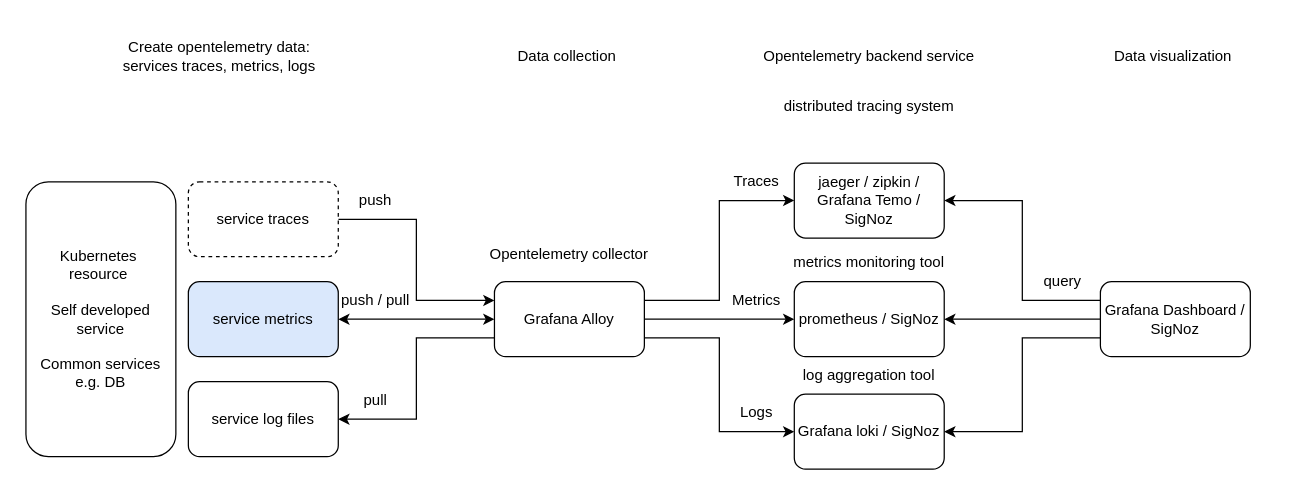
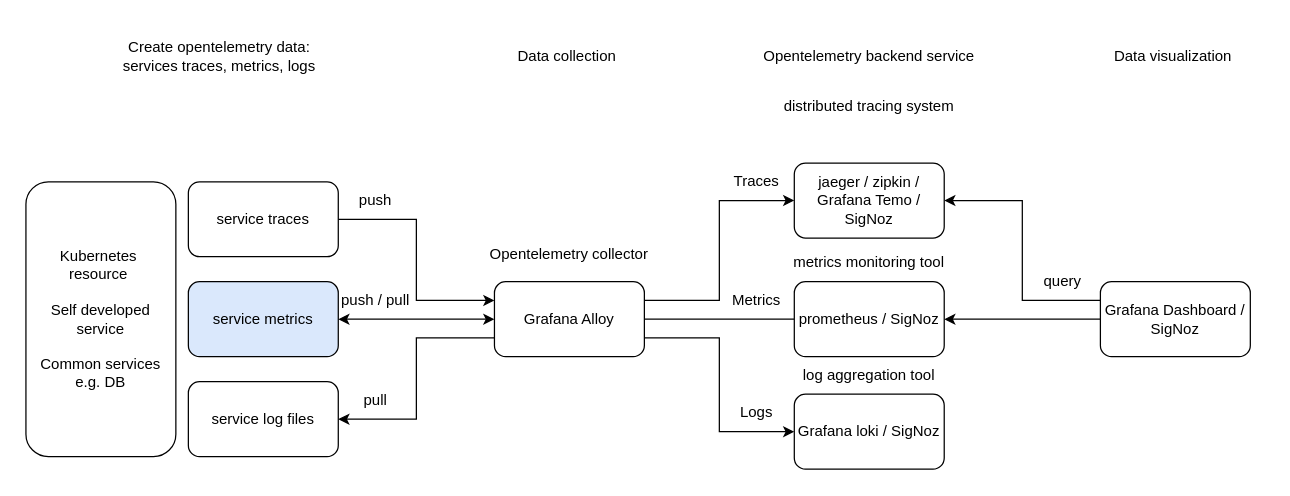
(263, 219) -> (263, 219)
(784, 319) -> (788, 319)
(1023, 380) -> none
